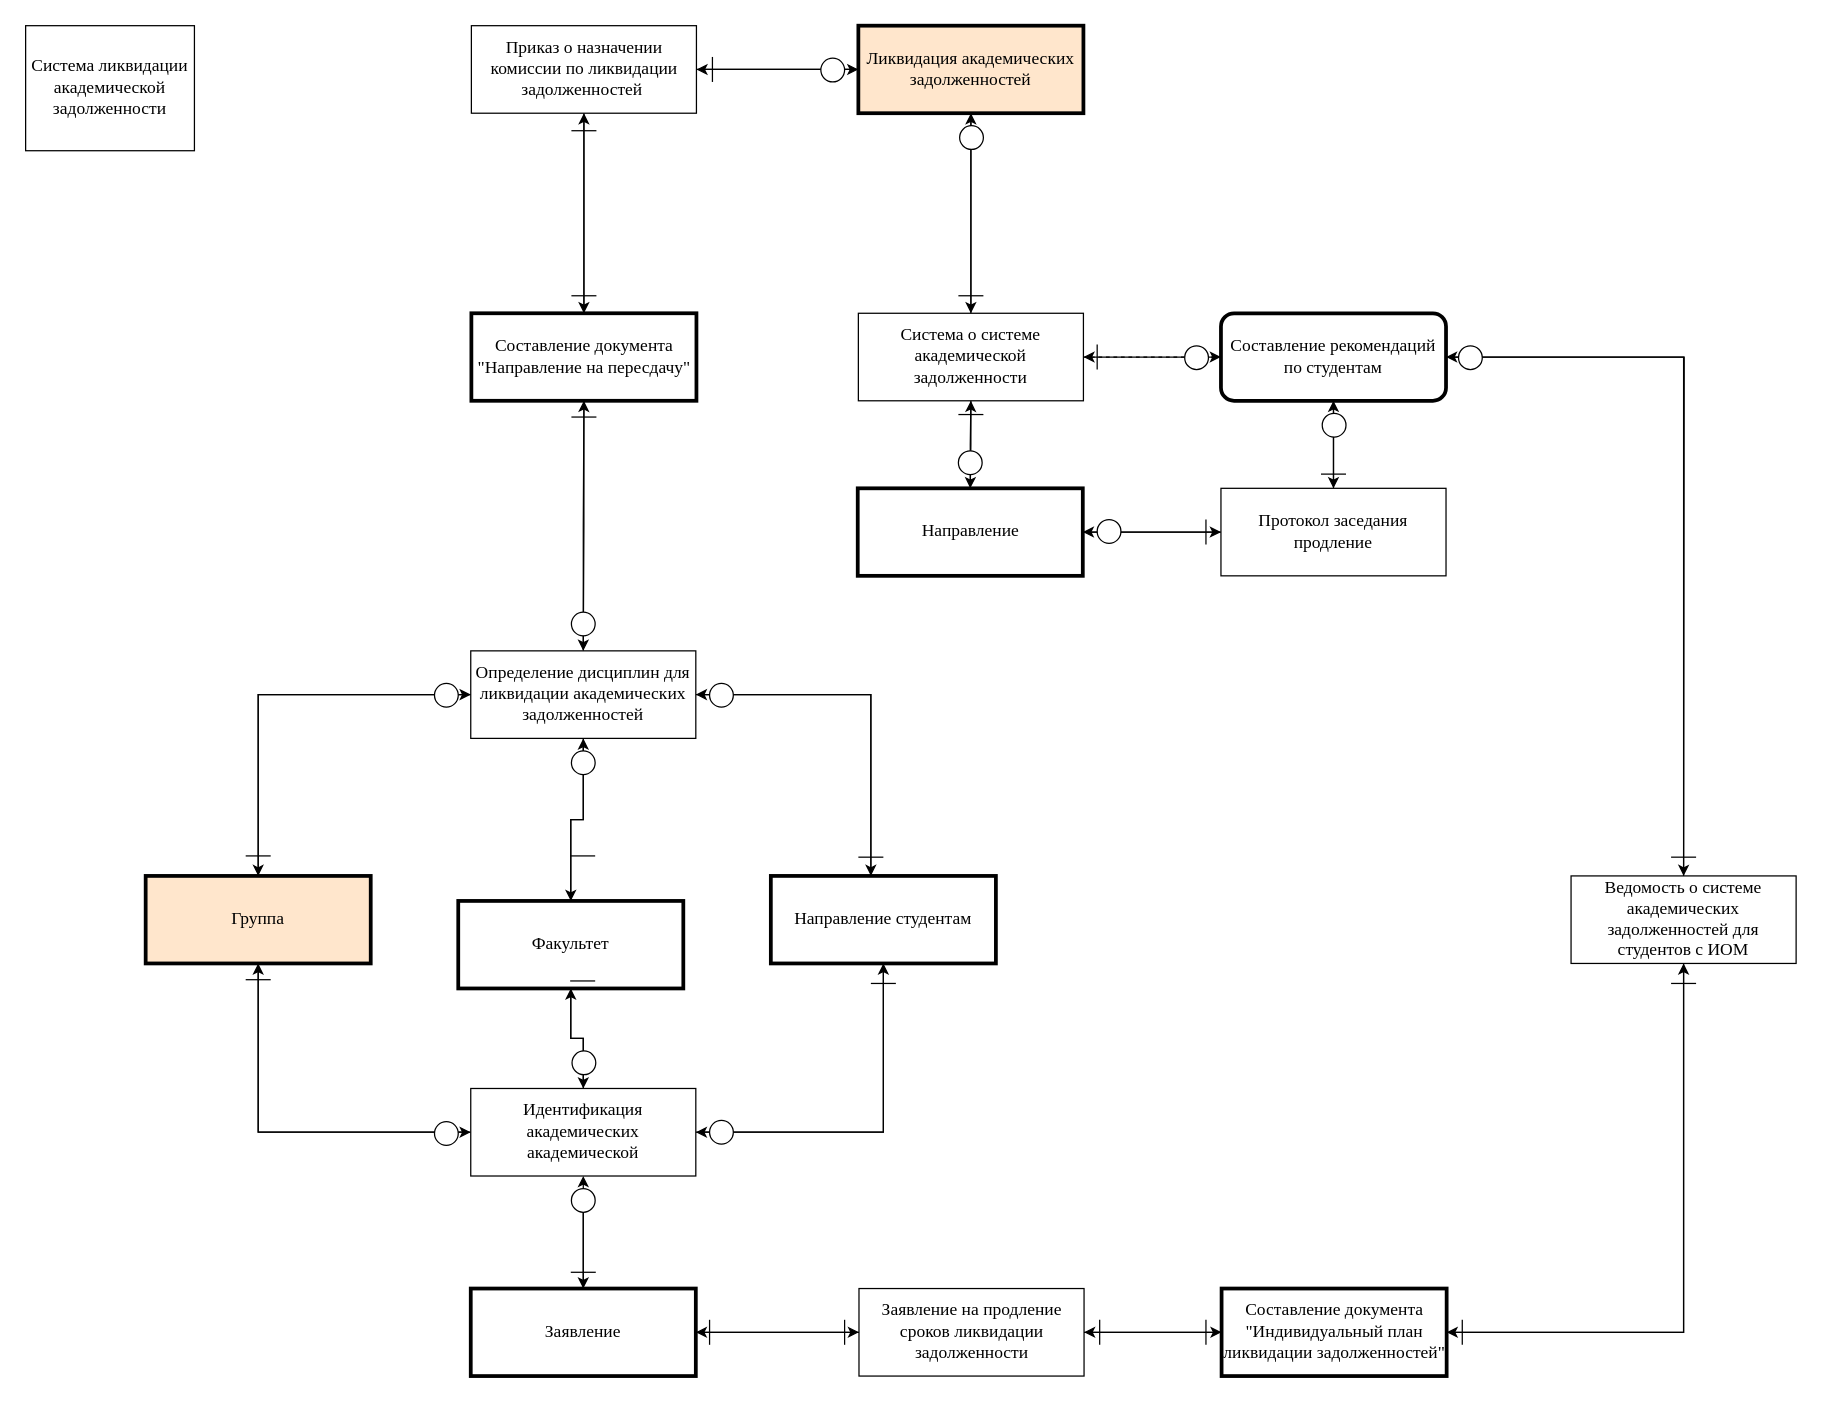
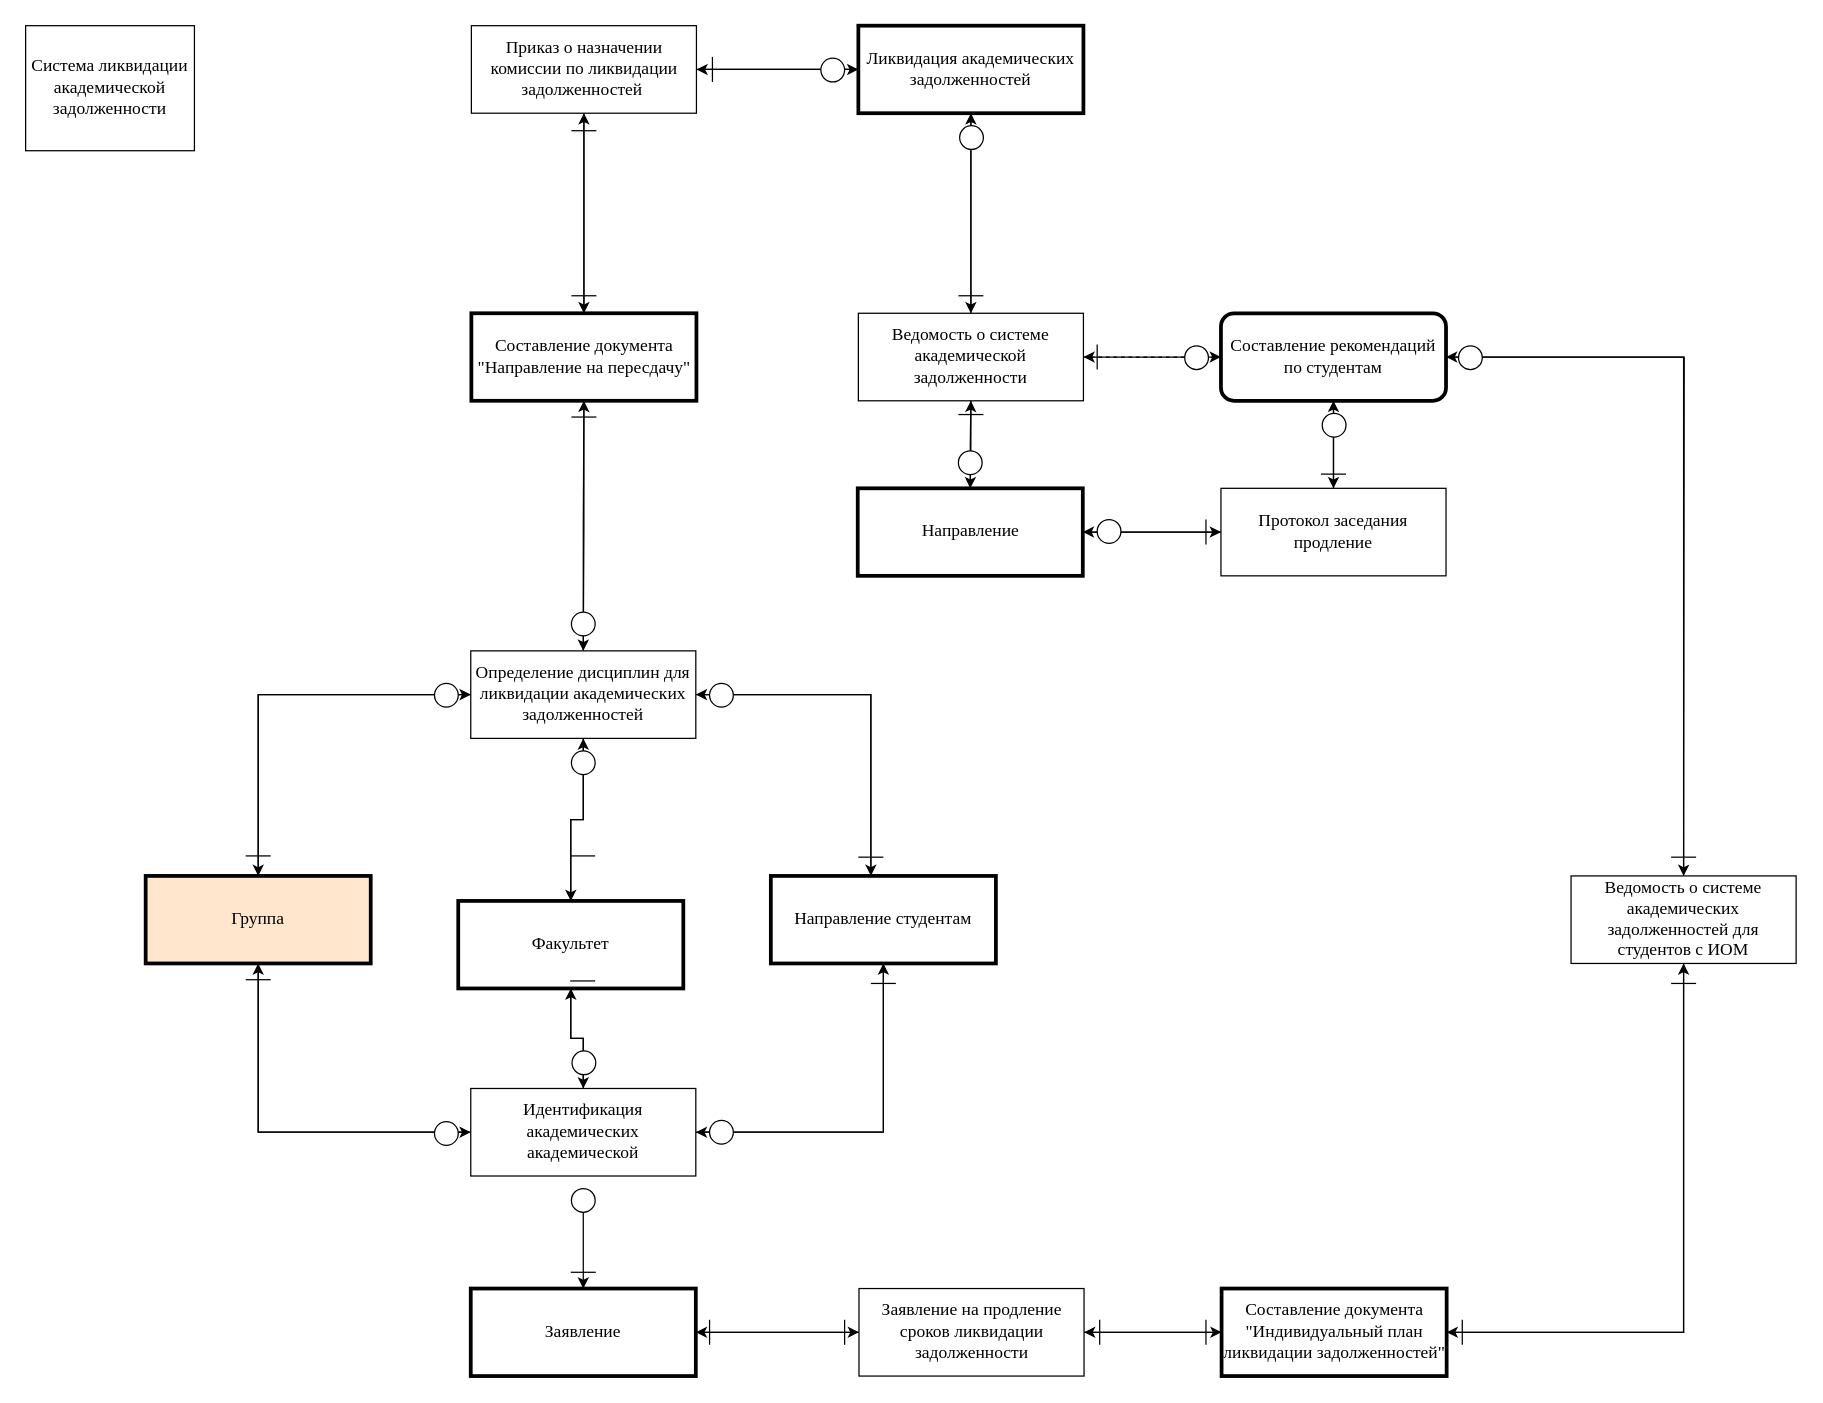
(971, 69) -> (971, 69)
(971, 357) -> (971, 357)
(583, 1187) -> none
